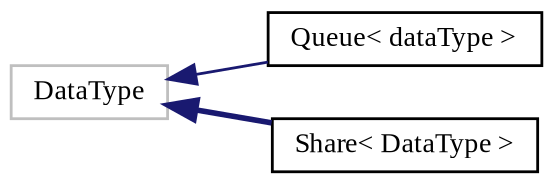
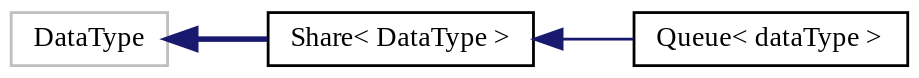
(232, 68) -> (598, 39)
